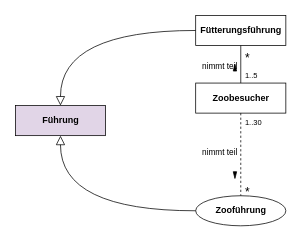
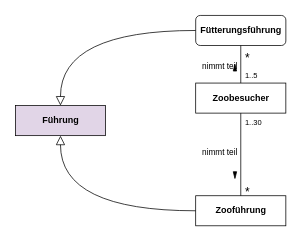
(240, 30) -> (240, 30)
(240, 154) -> (240, 154)
(240, 210) -> (240, 210)
